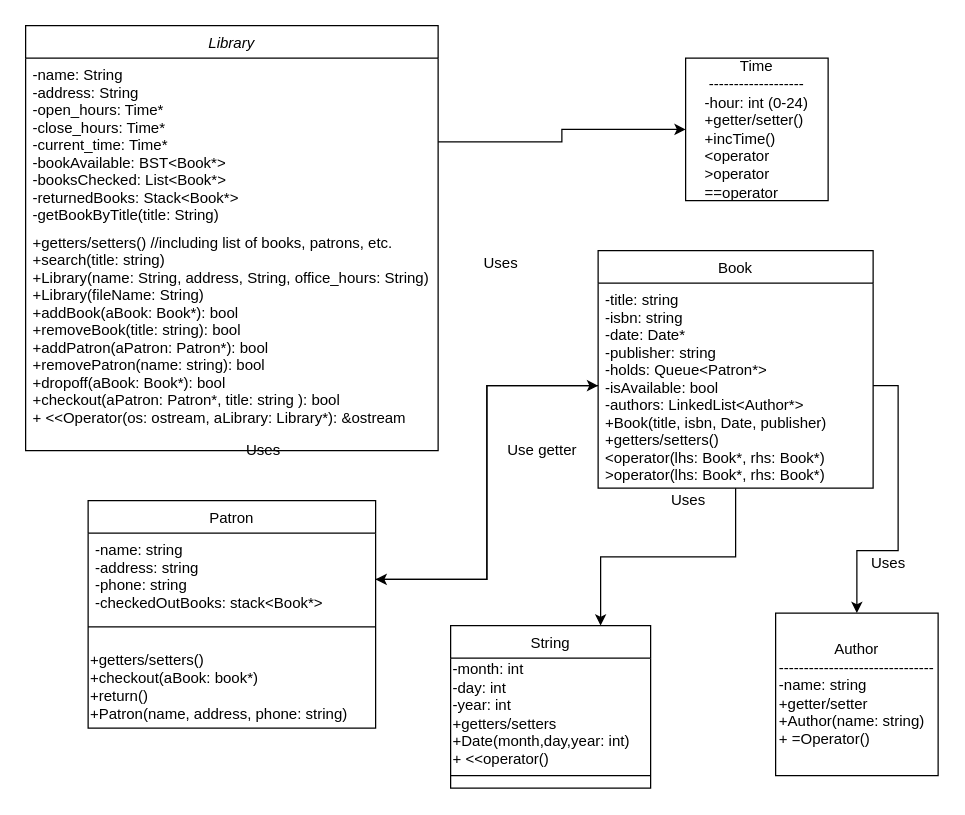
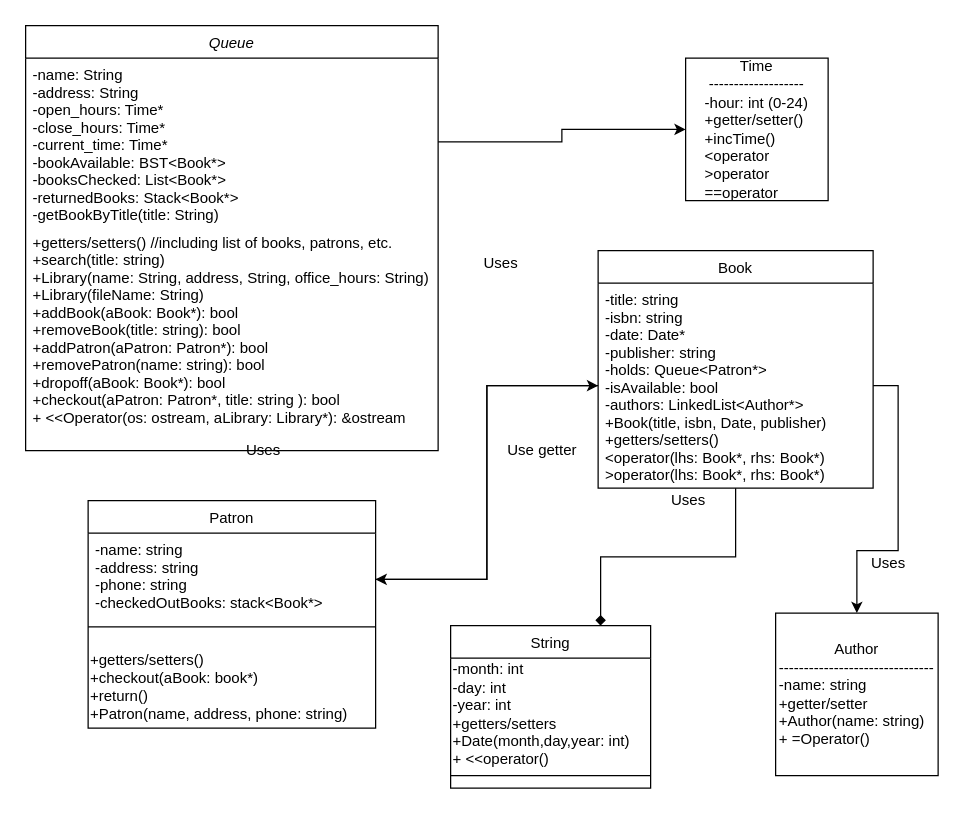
(231, 43) -> (231, 43)
(601, 615) -> (601, 614)
